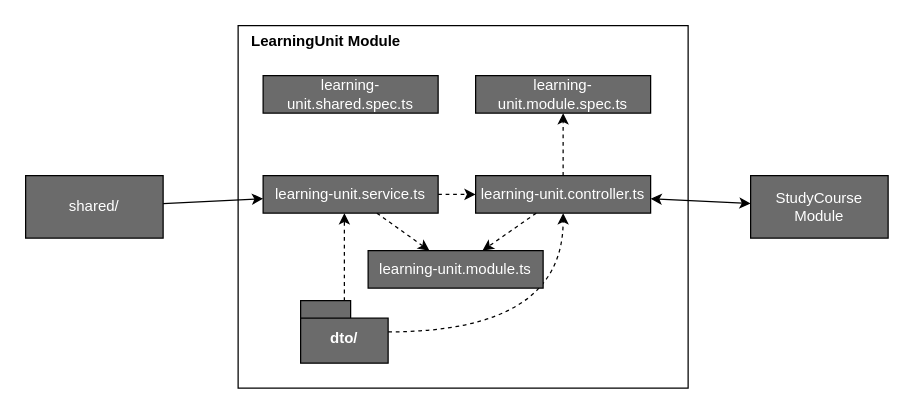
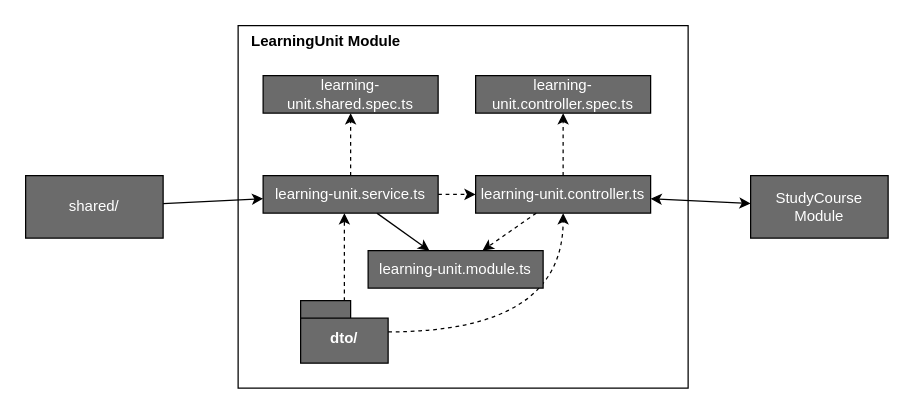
(563, 94) -> (563, 94)
none -> (351, 148)
(399, 229) -> (399, 229)
